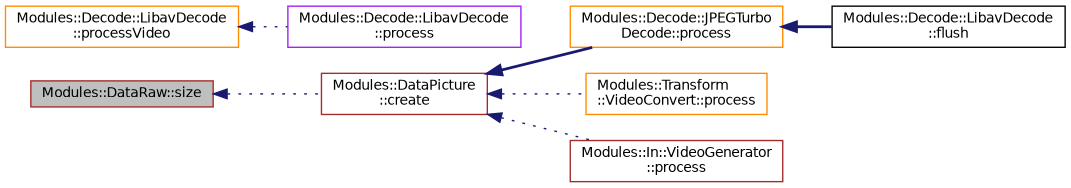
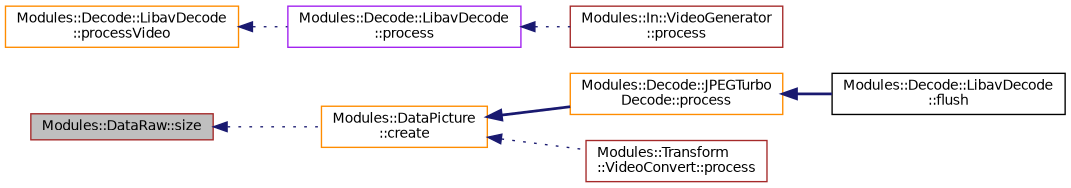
(404, 94) -> (404, 127)
(677, 94) -> (677, 161)
(547, 129) -> (553, 27)
